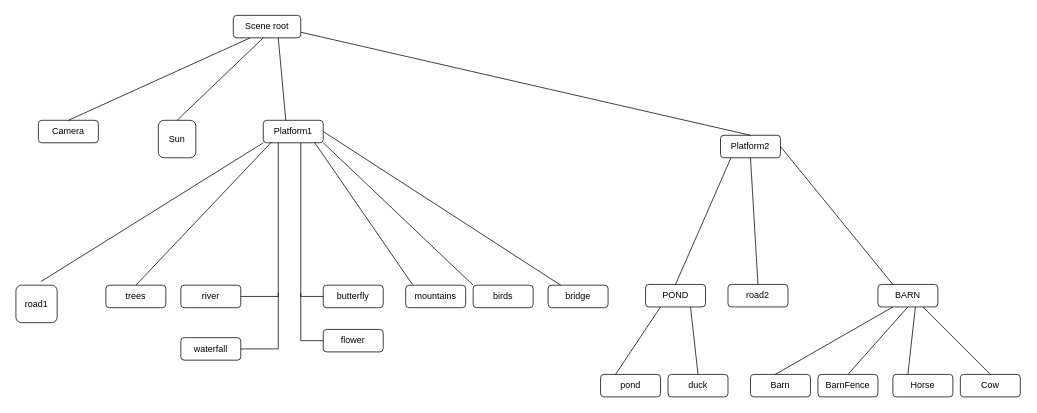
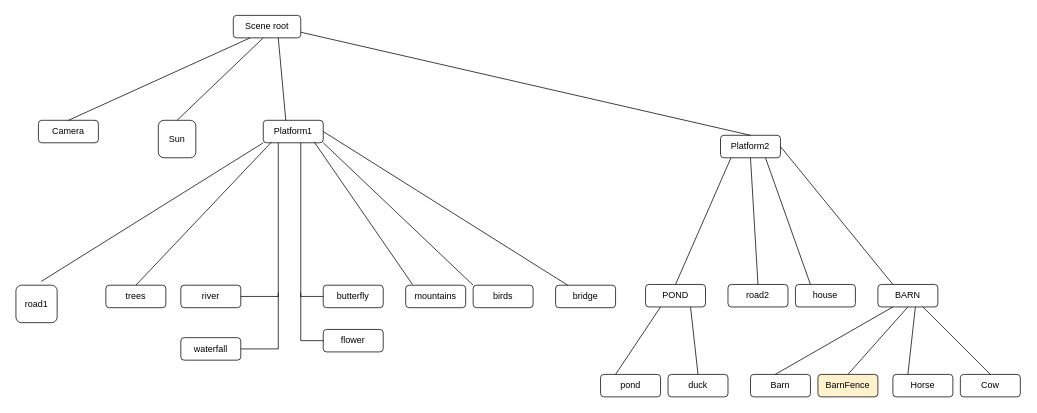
none -> (788, 221)
none -> (825, 296)
(578, 297) -> (585, 297)
(848, 386) -> (848, 386)
